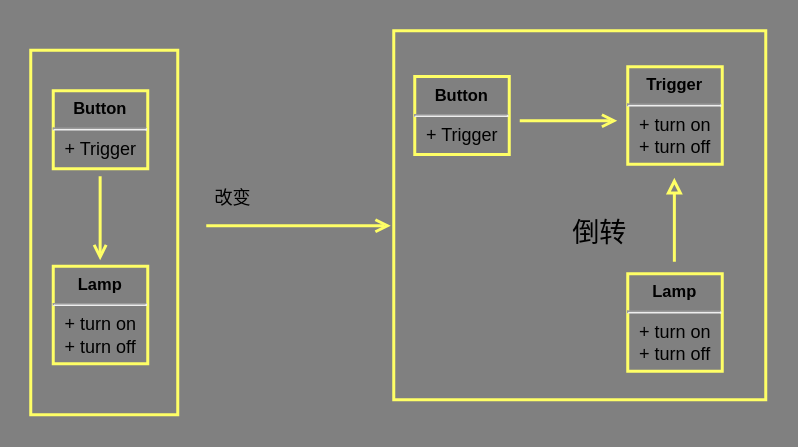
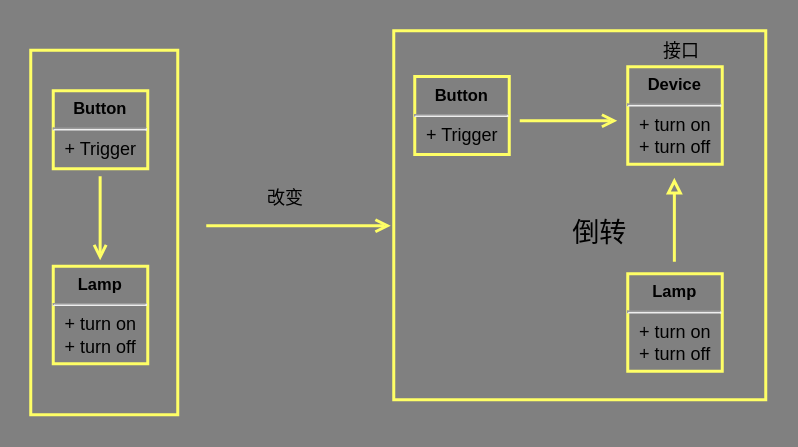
none -> (682, 52)
(673, 67) -> (673, 67)
(233, 199) -> (286, 199)
